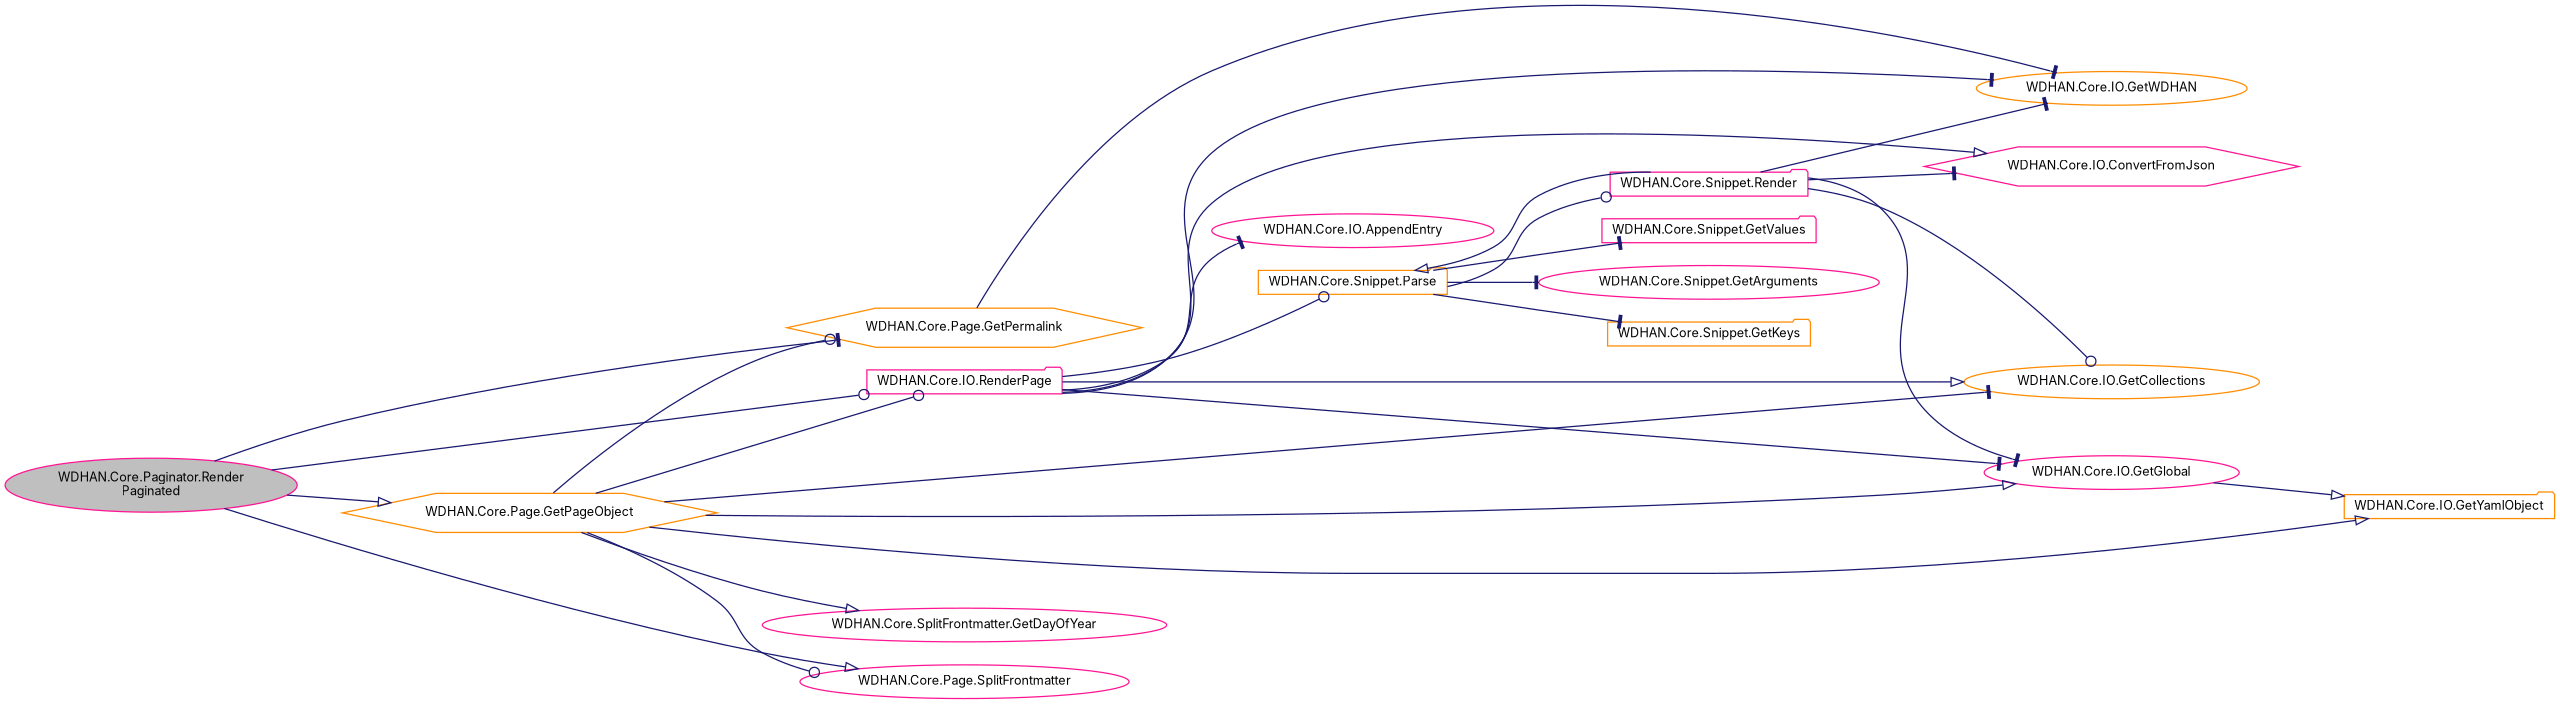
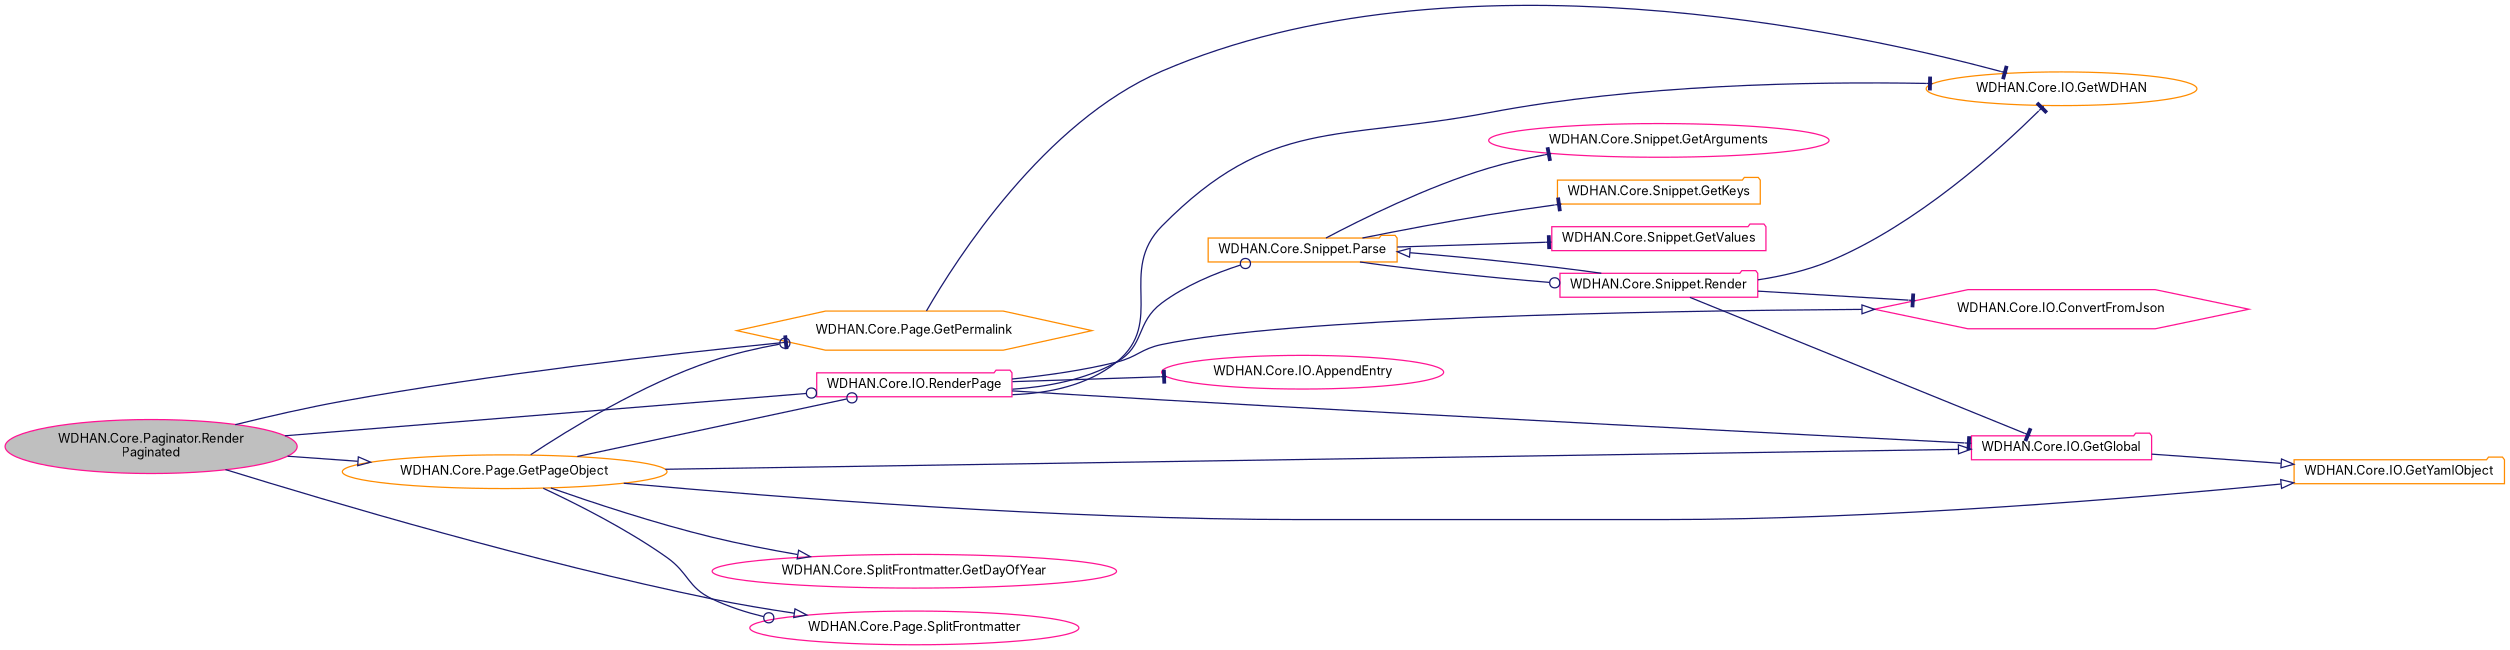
(2112, 382) -> none
(2112, 473) -> (2062, 448)
(530, 513) -> (505, 472)
